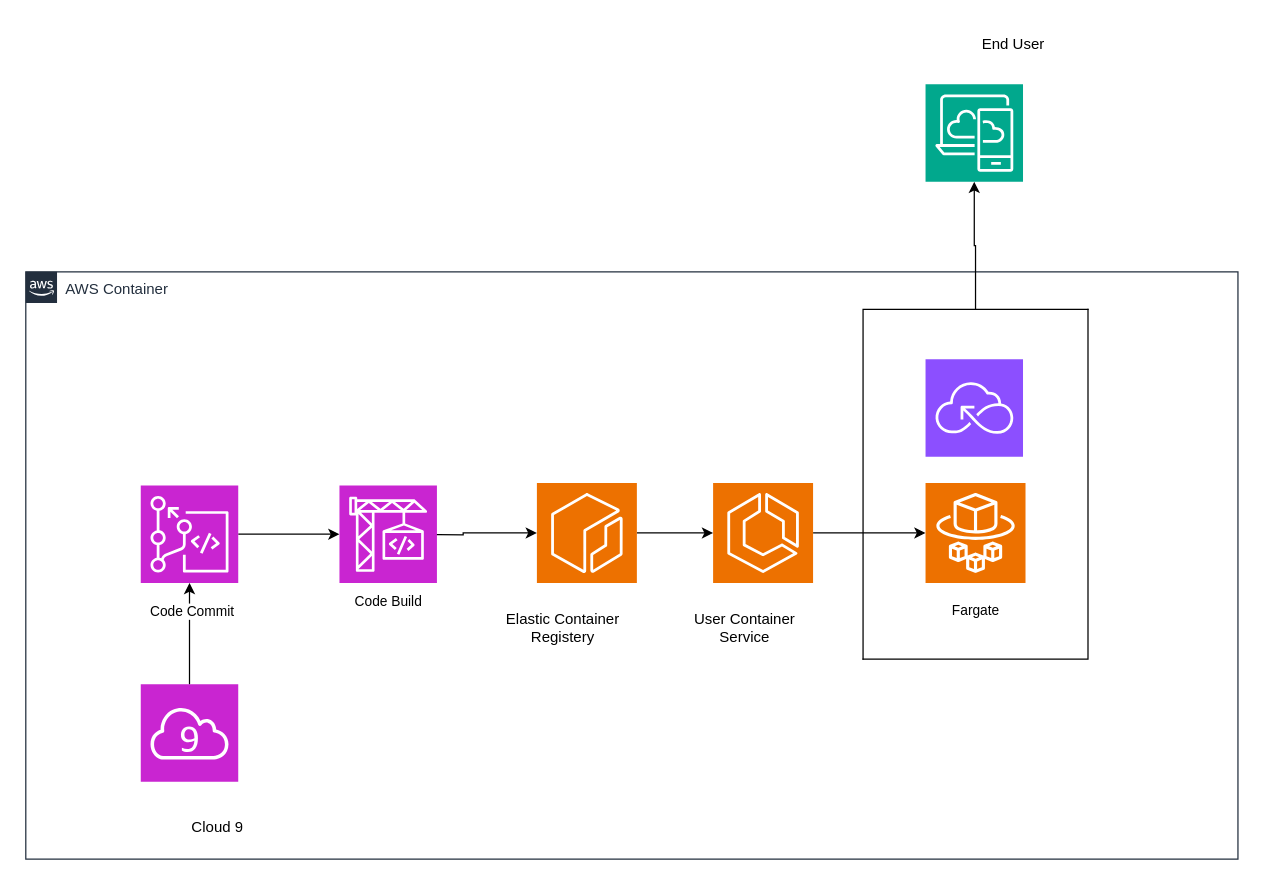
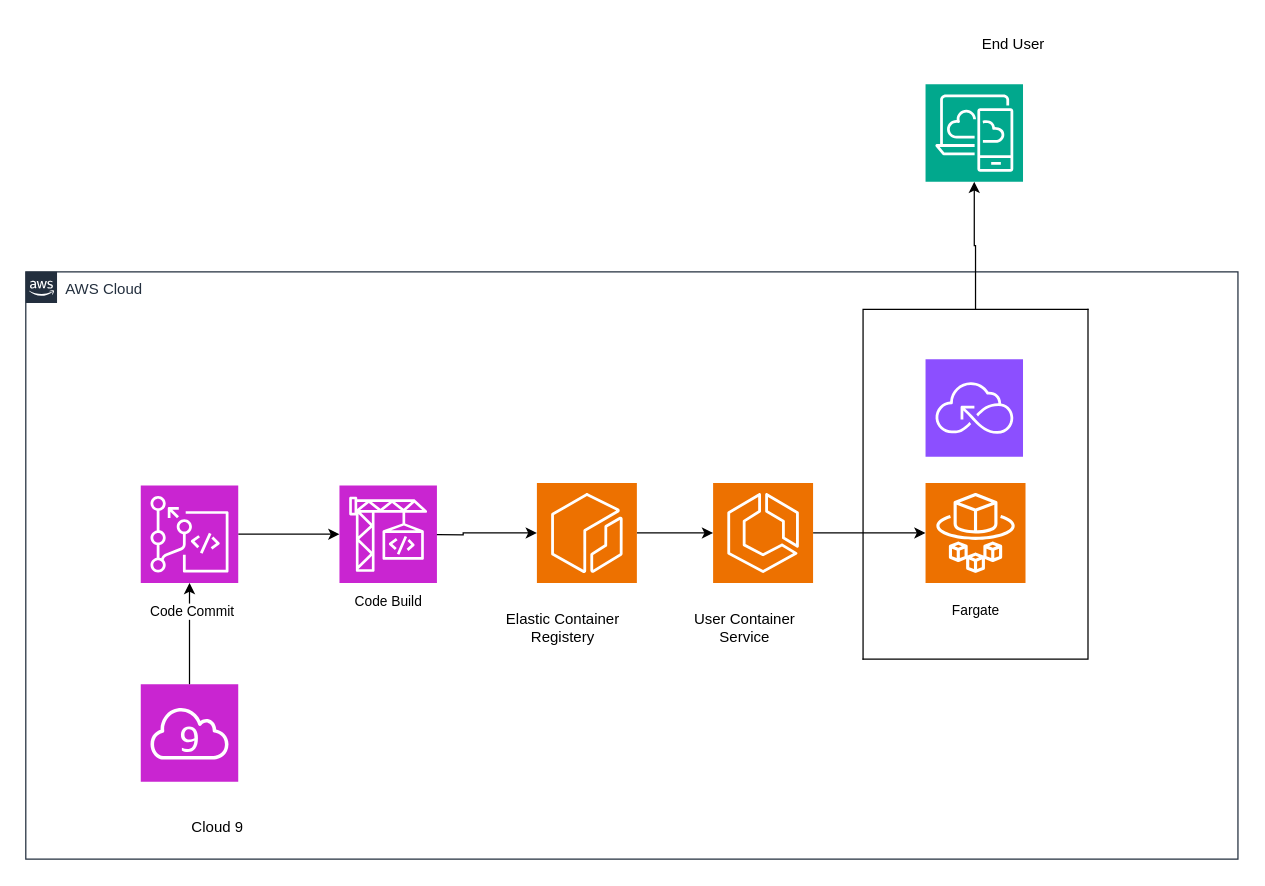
(116, 290) -> (100, 290)
